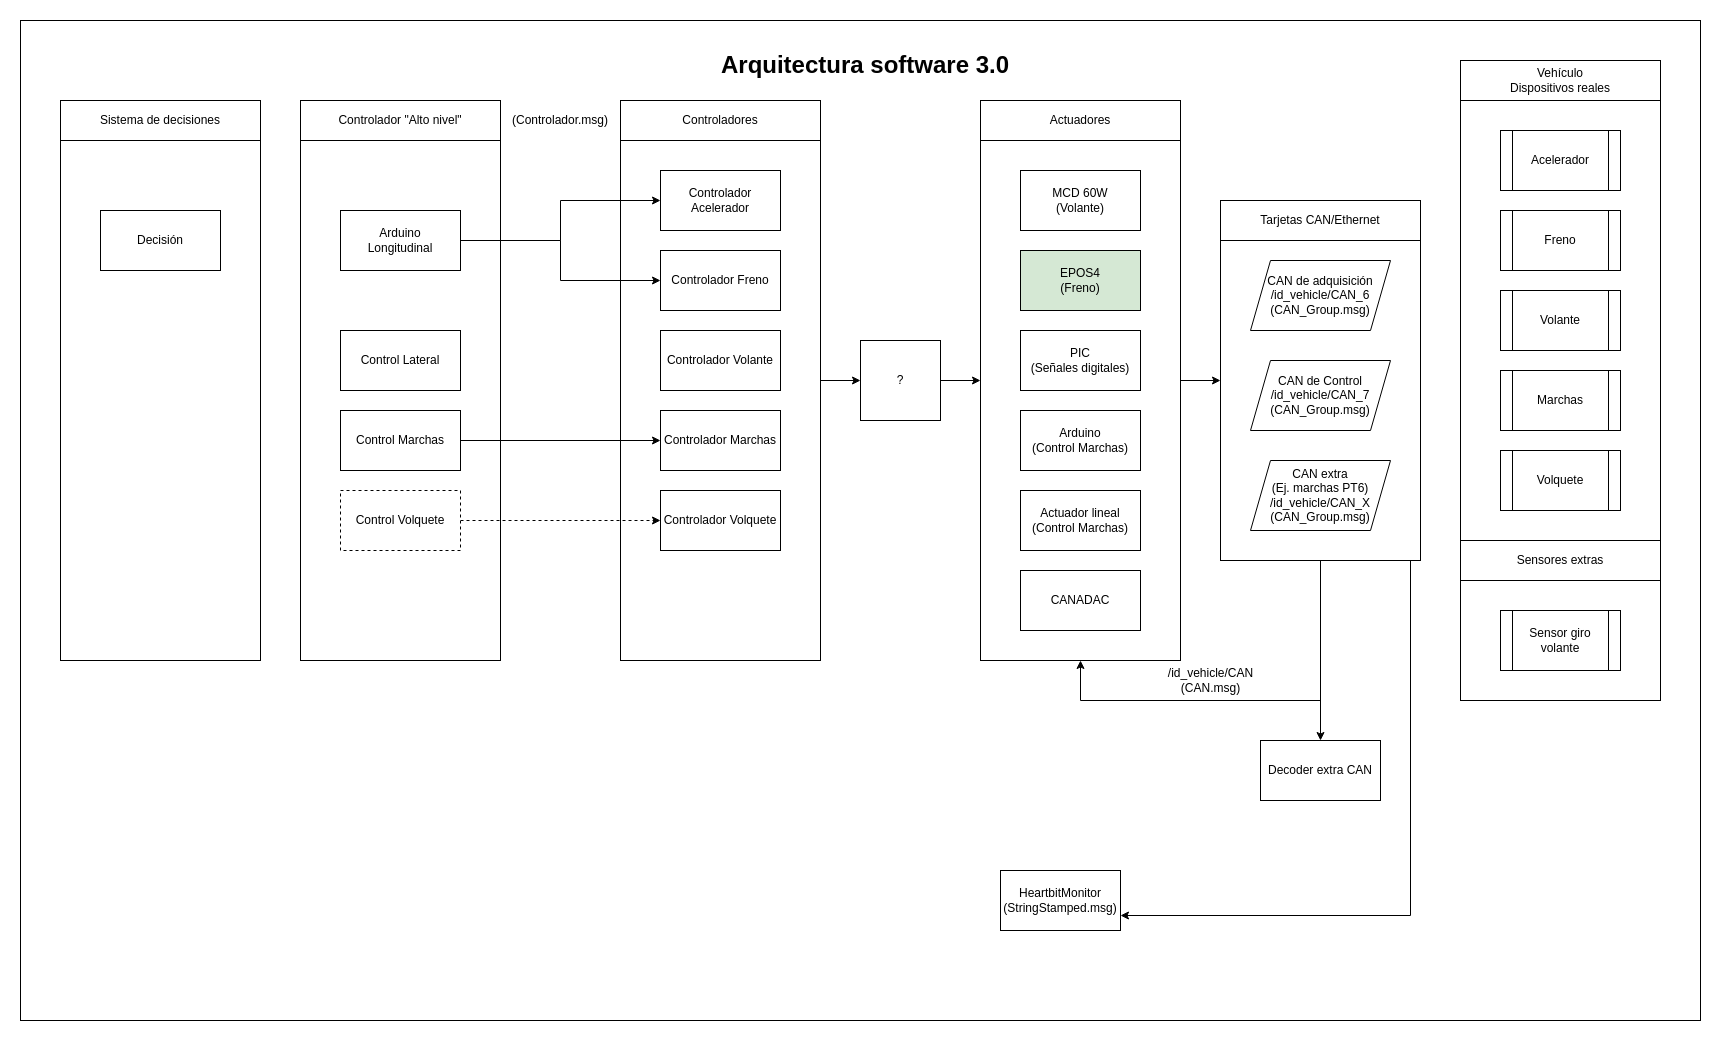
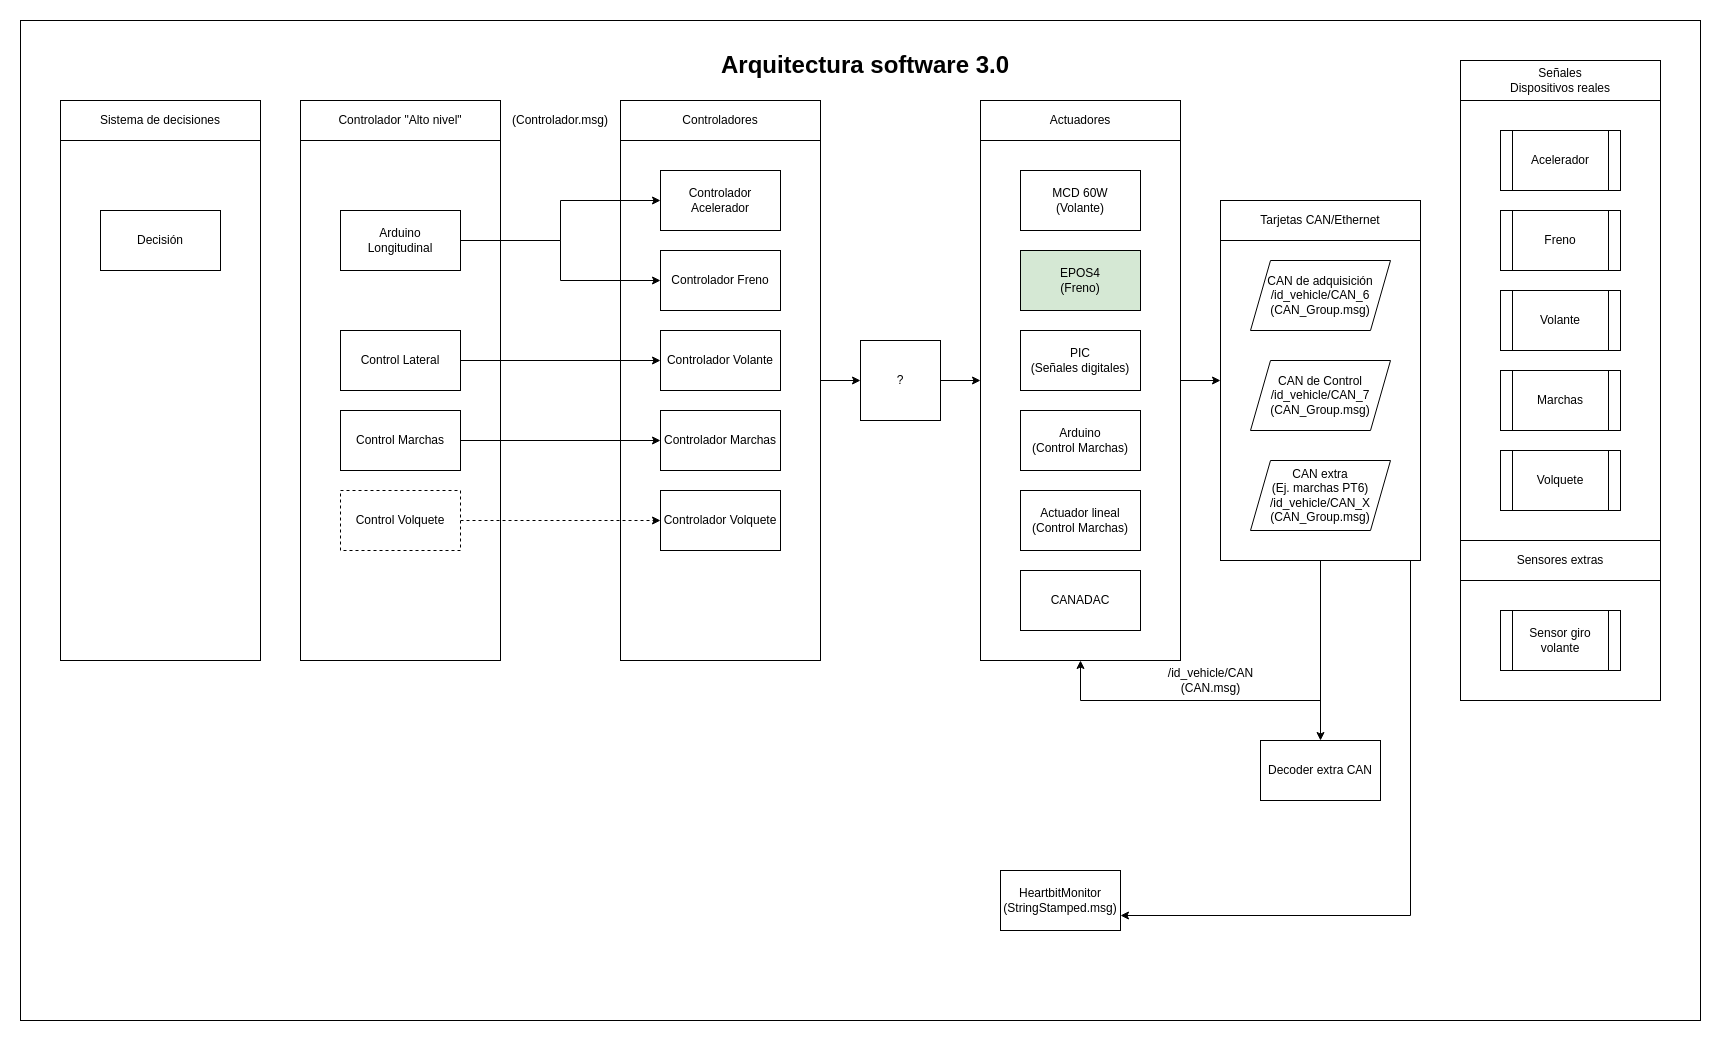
(1561, 81) -> (1561, 81)
none -> (557, 361)
